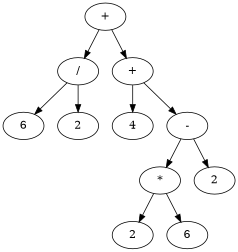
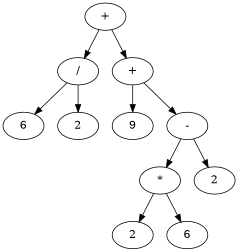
(133, 126) -> (133, 126)
